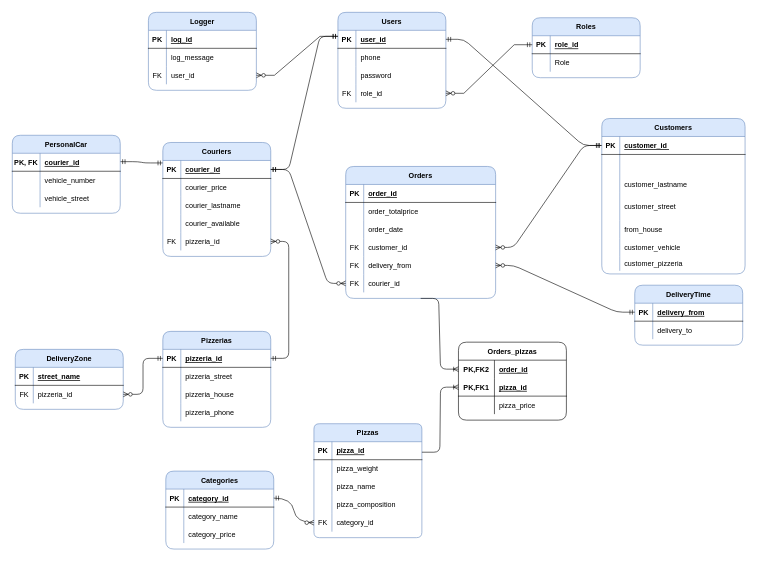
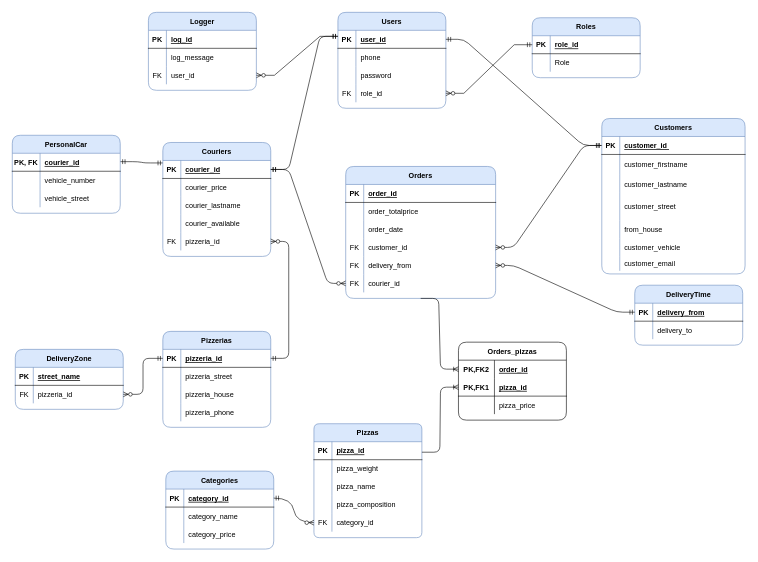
none -> (683, 165)
(657, 264) -> (651, 264)
